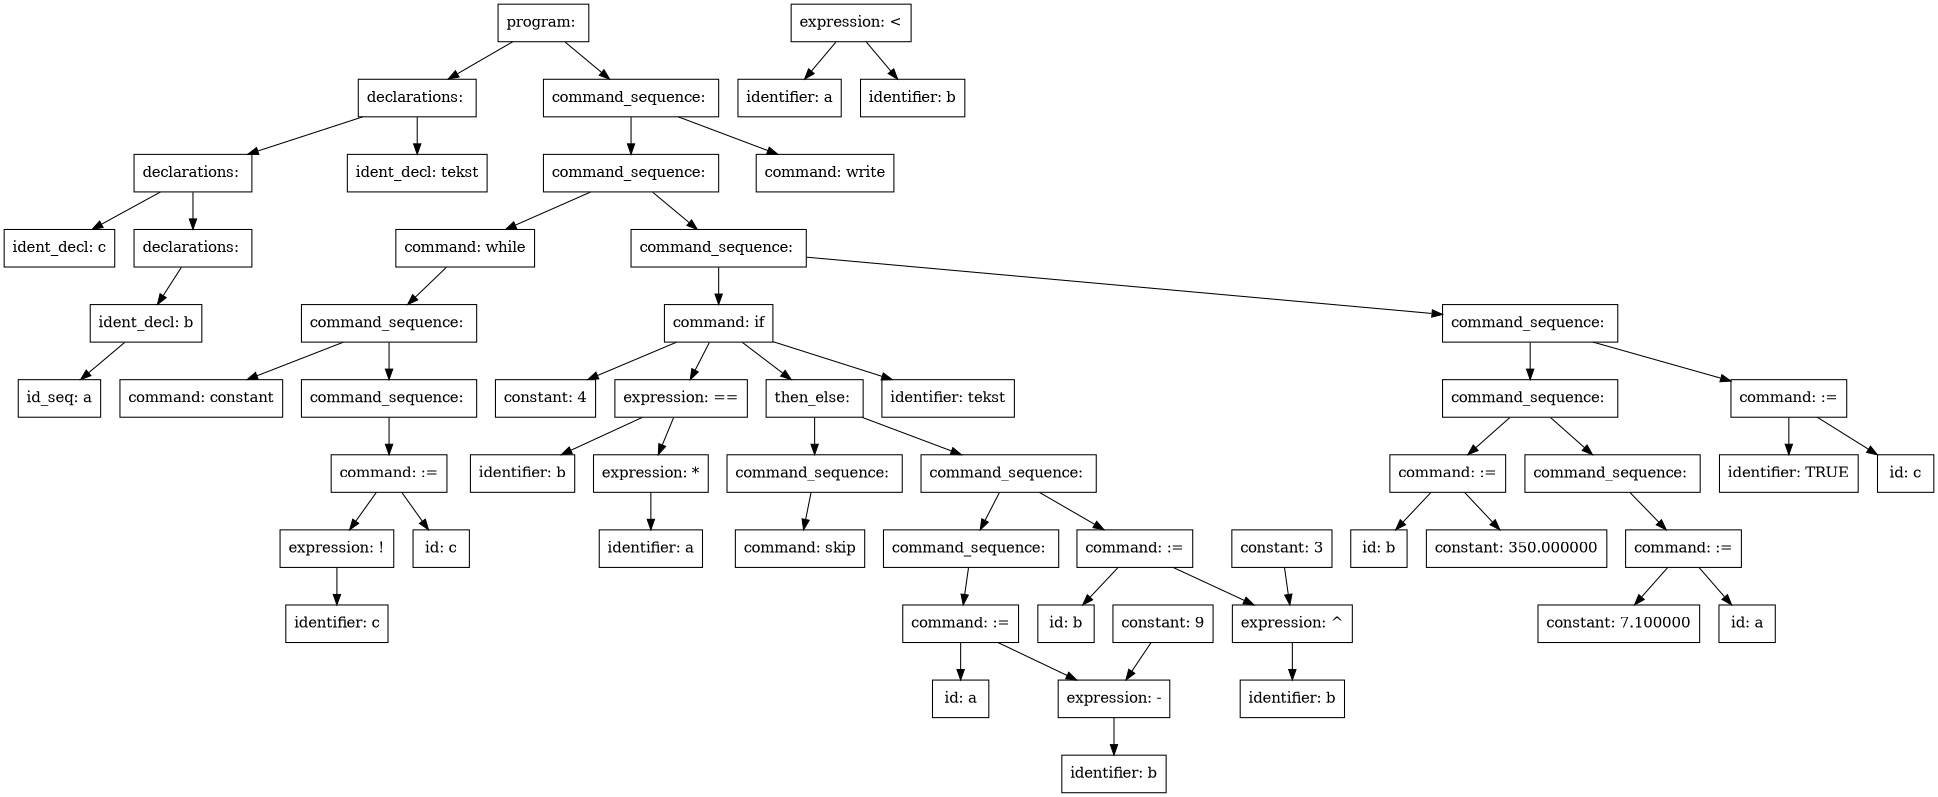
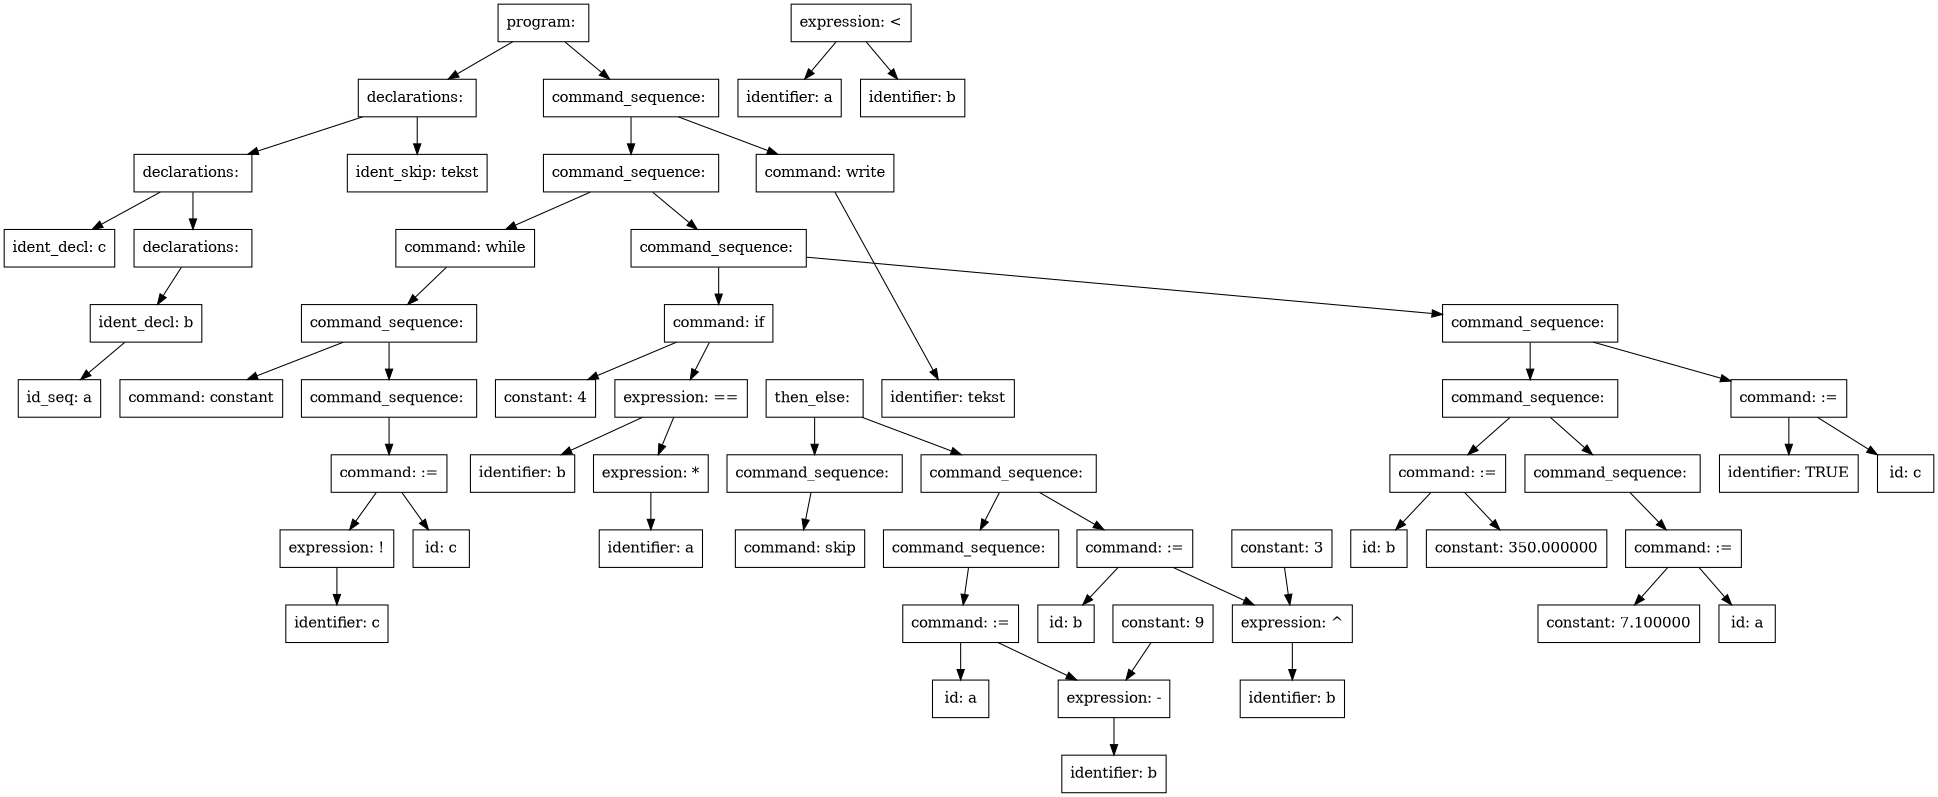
(417, 173) -> (417, 173)
(763, 358) -> none
(828, 359) -> (884, 281)
